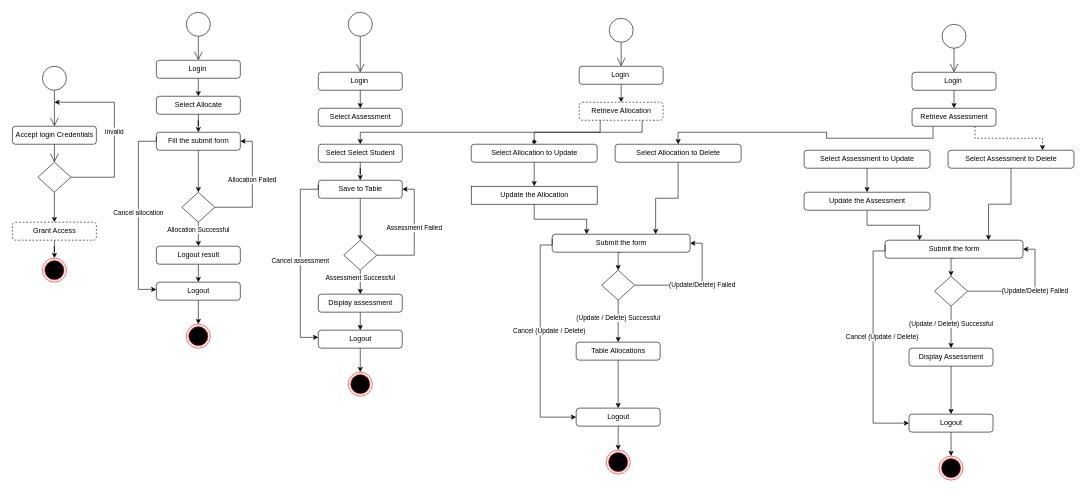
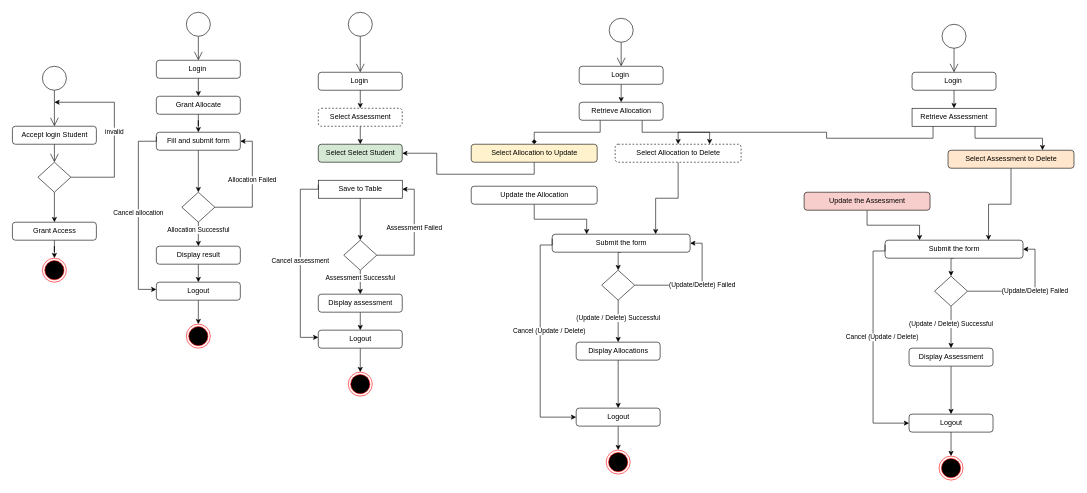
(199, 105) -> (199, 105)
(621, 111) -> (621, 111)
(360, 117) -> (360, 117)
(954, 117) -> (954, 117)
none -> (360, 128)
(447, 132) -> (710, 137)
(55, 135) -> (55, 135)
(1009, 138) -> (1009, 138)
(199, 141) -> (199, 141)
(360, 153) -> (360, 153)
(534, 153) -> (534, 153)
(678, 153) -> (678, 153)
(867, 159) -> none
(1011, 159) -> (1011, 159)
(360, 171) -> none
(534, 180) -> (437, 153)
(867, 186) -> none
(360, 189) -> (360, 189)
(534, 195) -> (534, 195)
(867, 201) -> (867, 201)
(54, 231) -> (54, 231)
(199, 255) -> (199, 255)
(619, 351) -> (619, 351)
